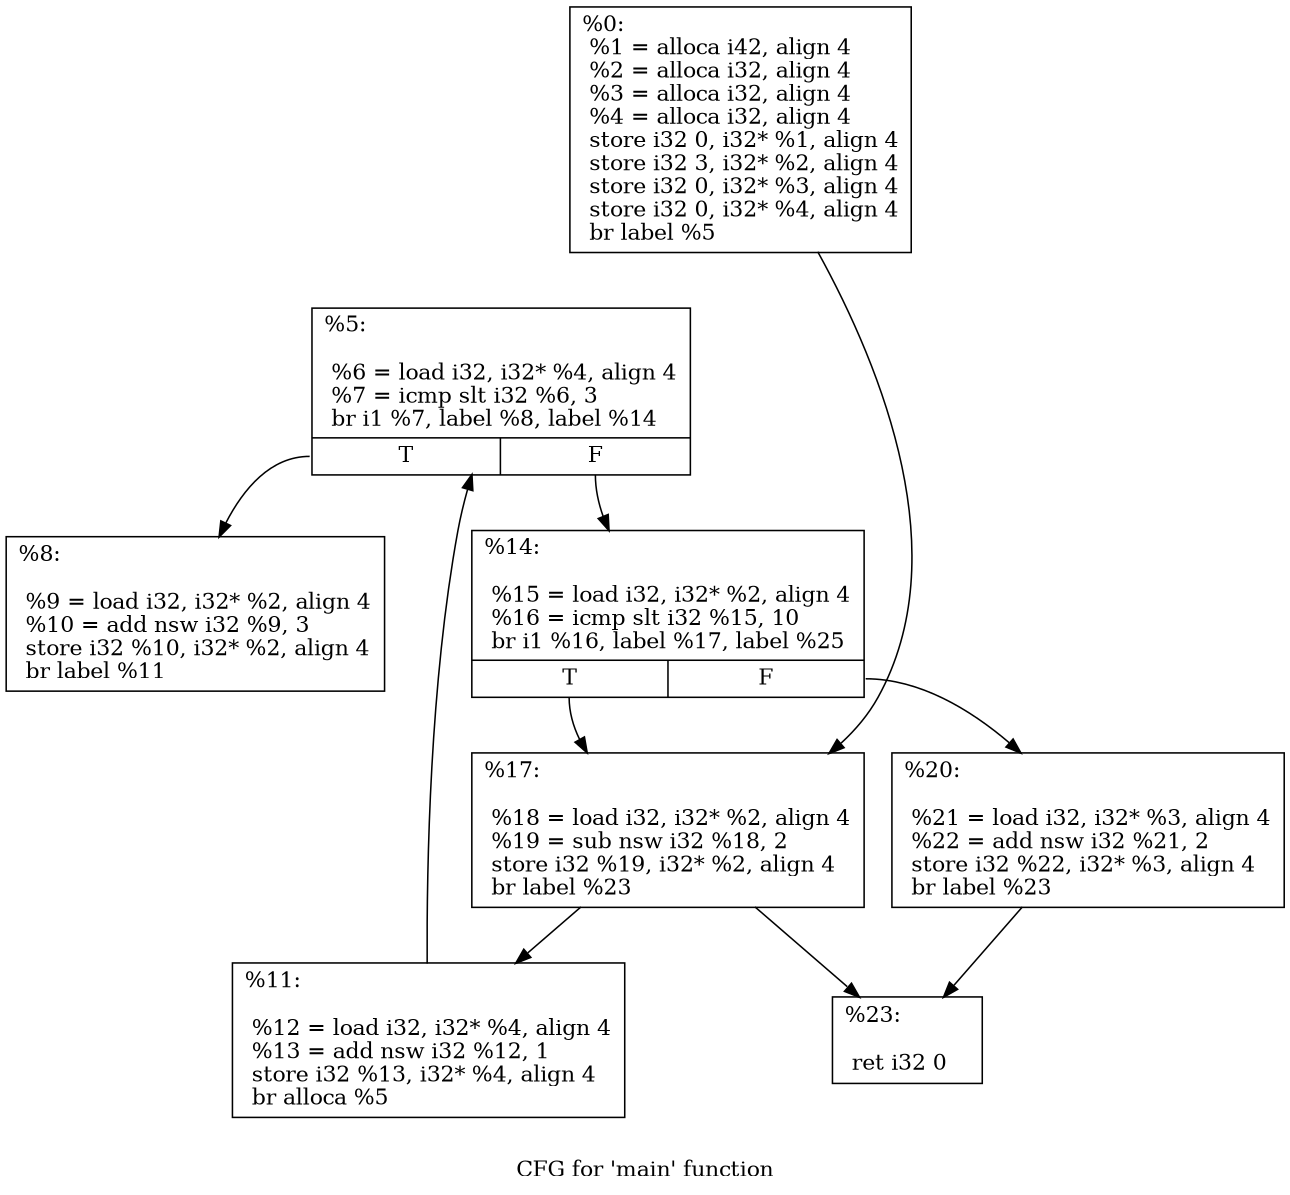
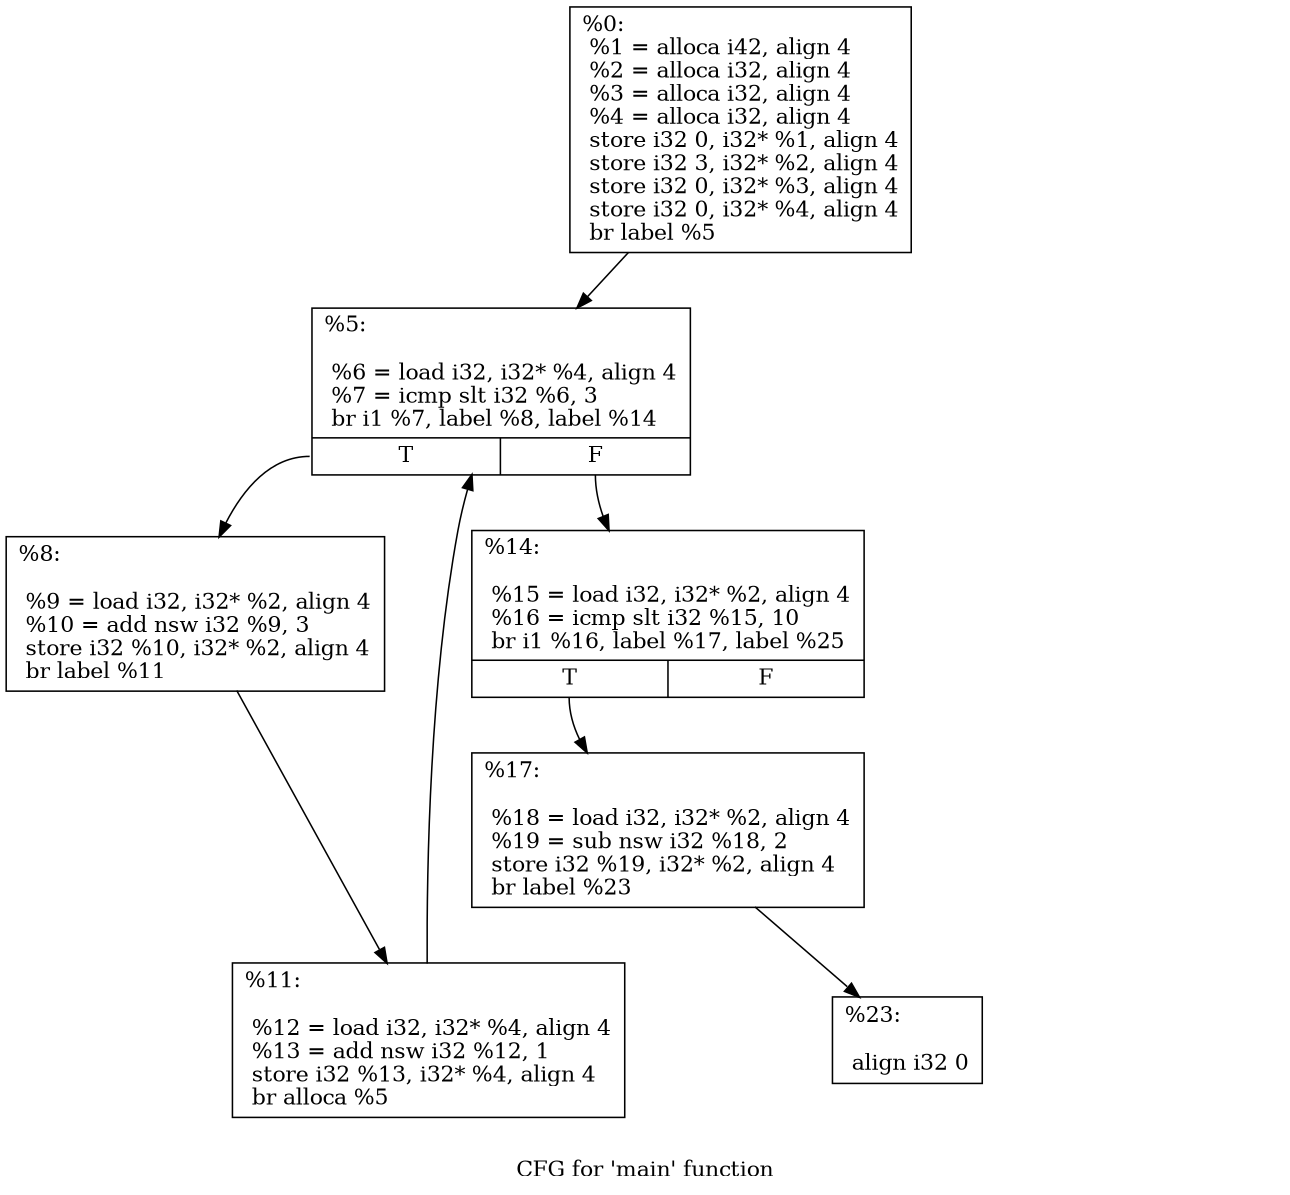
(907, 499) -> (608, 275)
(1088, 830) -> none
(554, 930) -> (308, 820)
(897, 1063) -> (907, 1063)
